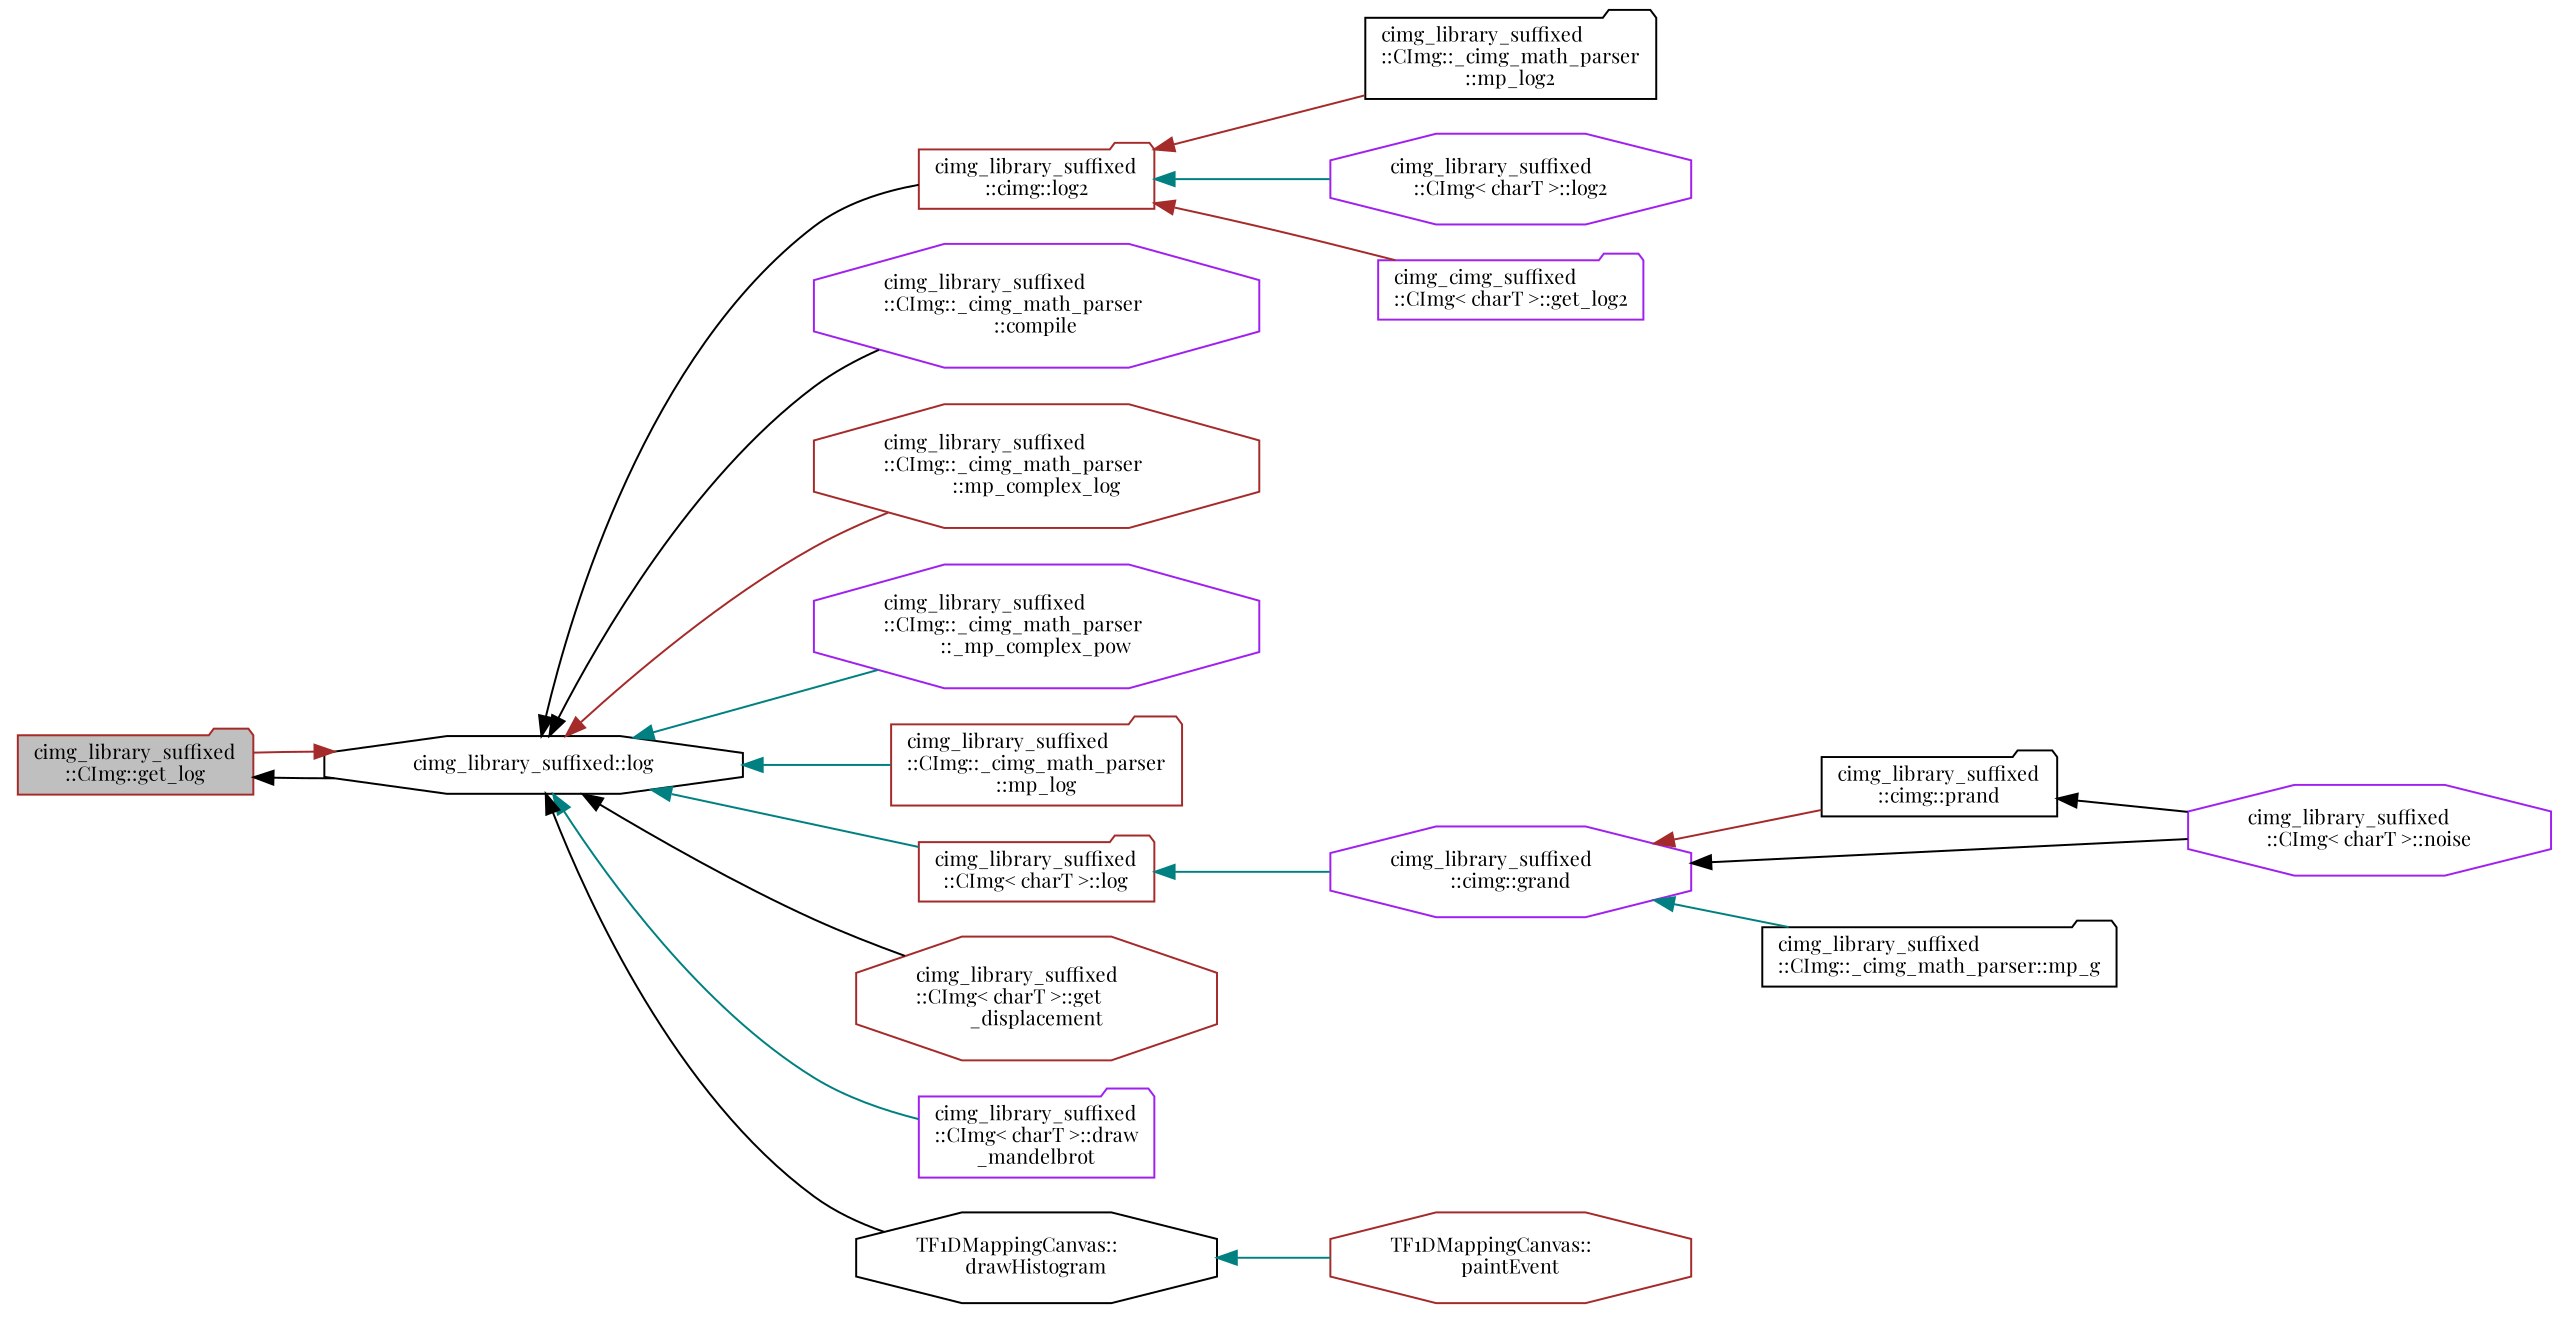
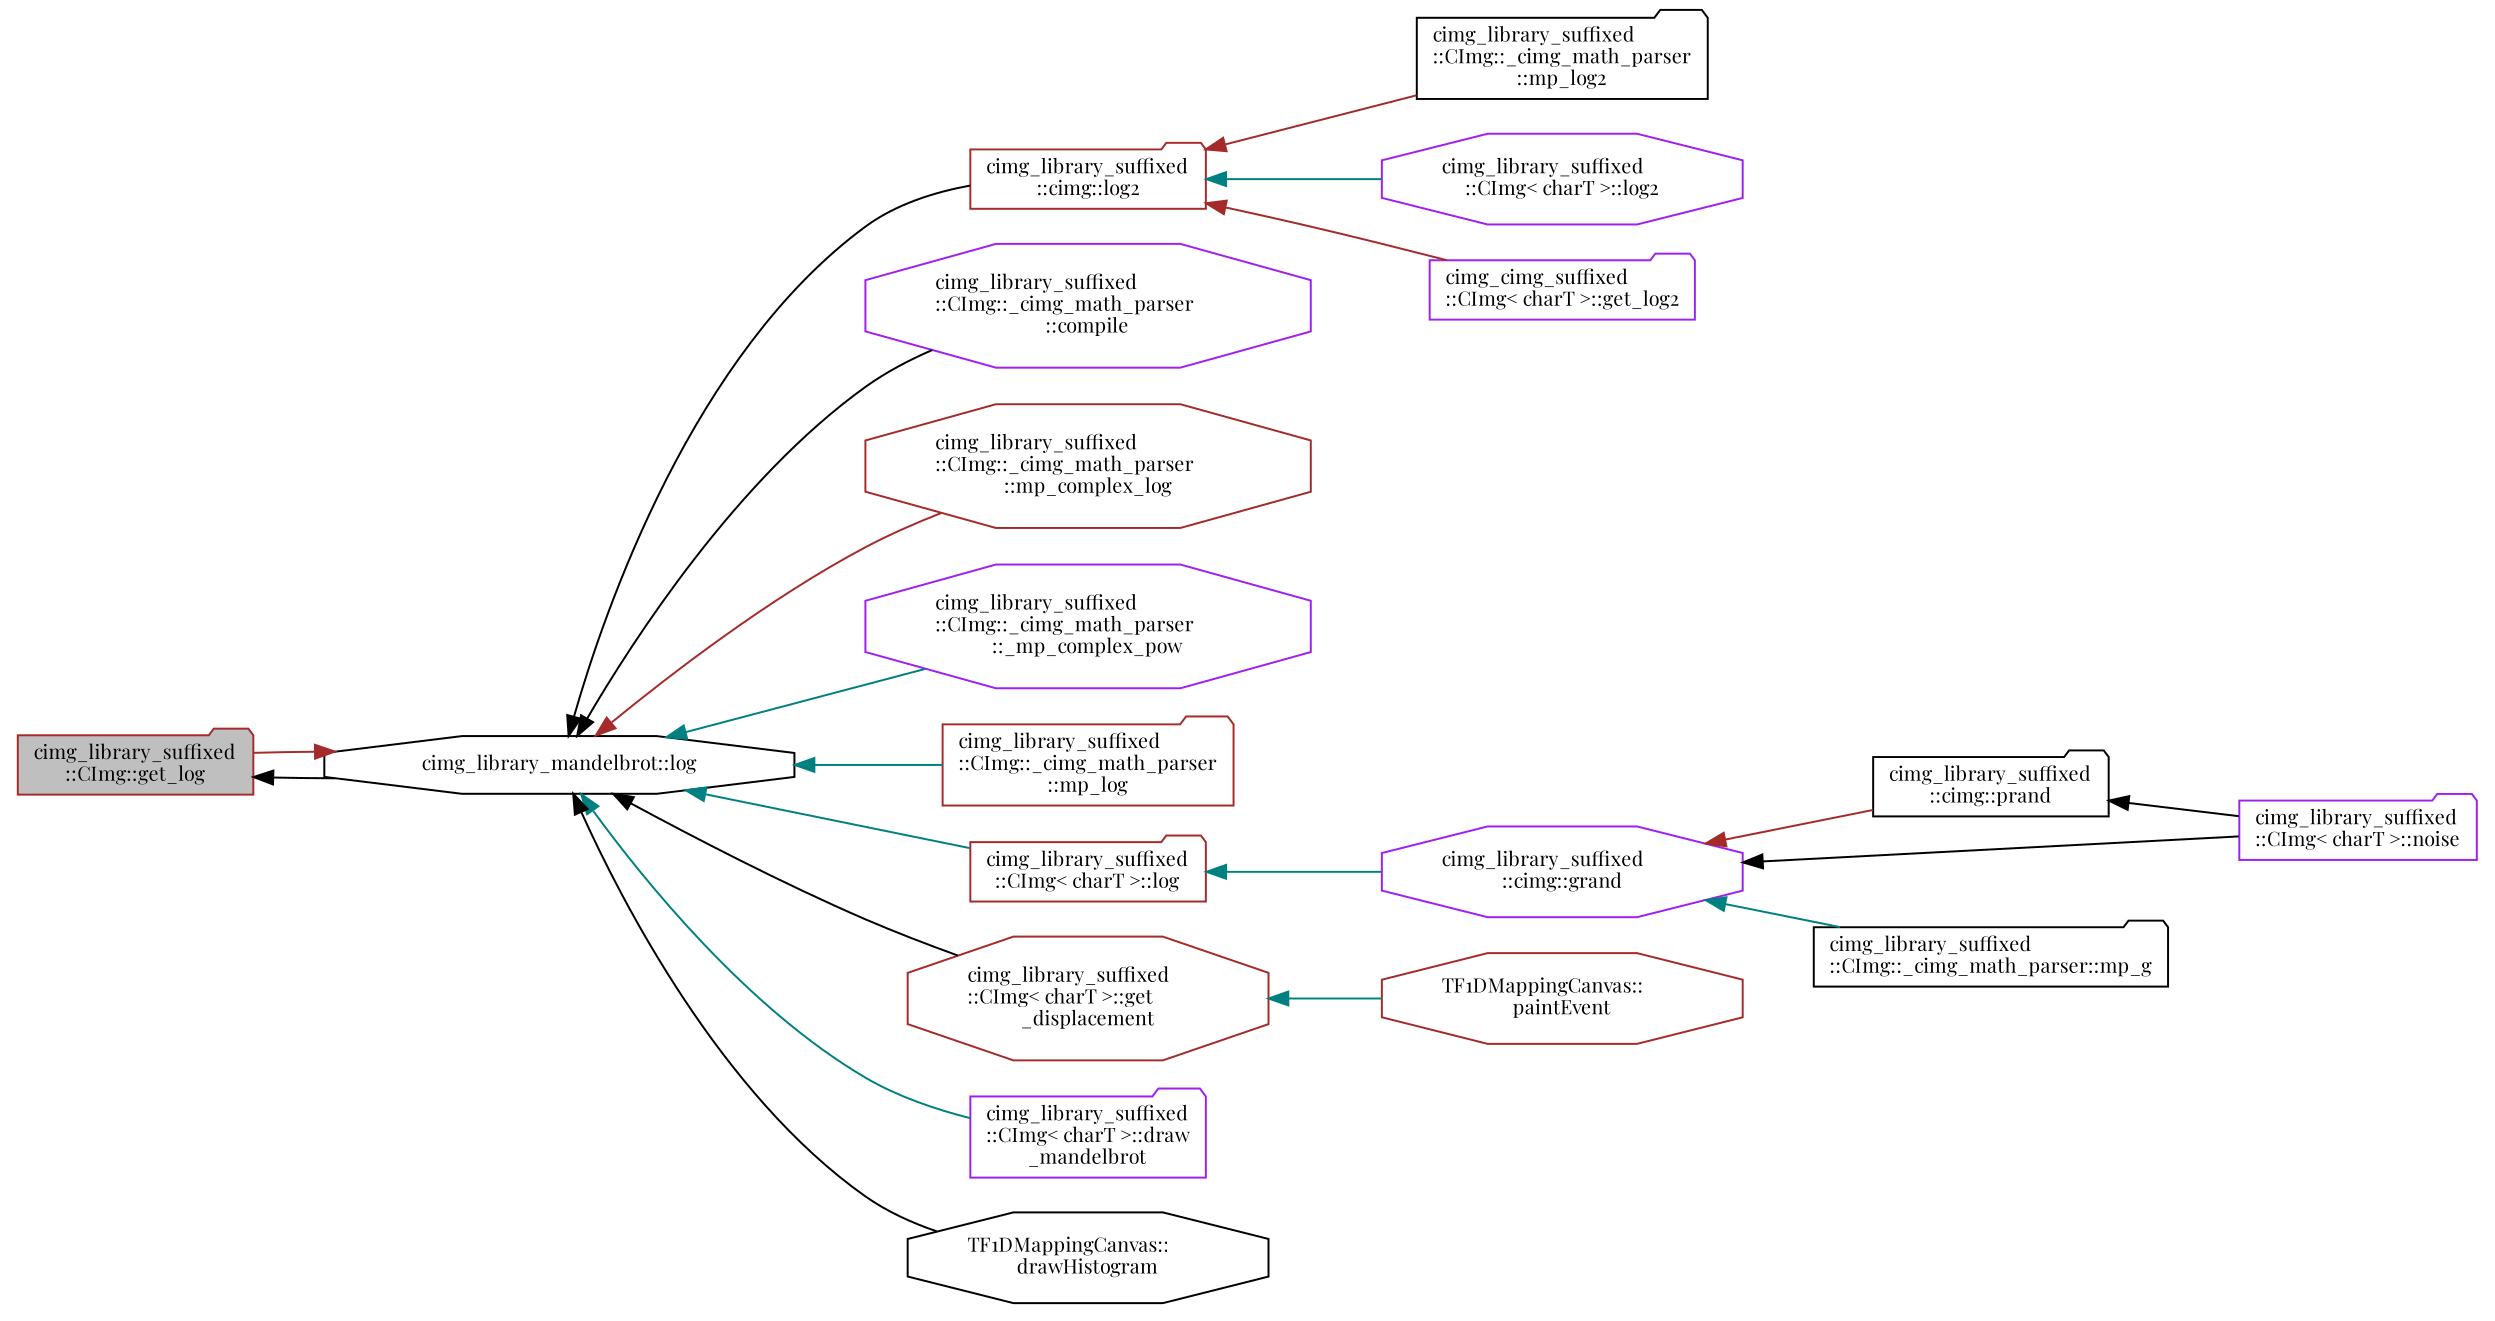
(534, 765) -> (559, 765)
(2370, 830) -> (2358, 830)
(1284, 1258) -> (1335, 998)
